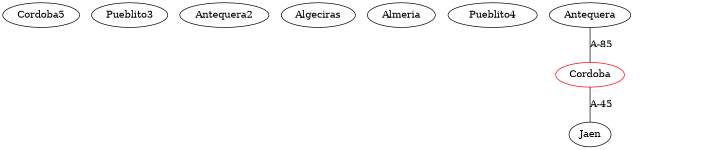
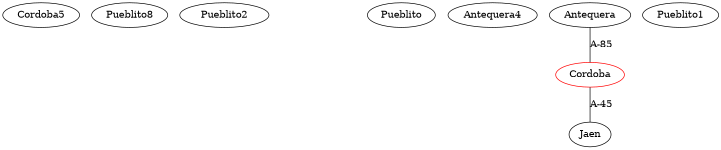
(130, 15) -> (130, 15)
(224, 15) -> (224, 15)
(318, 15) -> none
(401, 15) -> (401, 15)
(493, 15) -> (493, 15)
none -> (681, 15)
